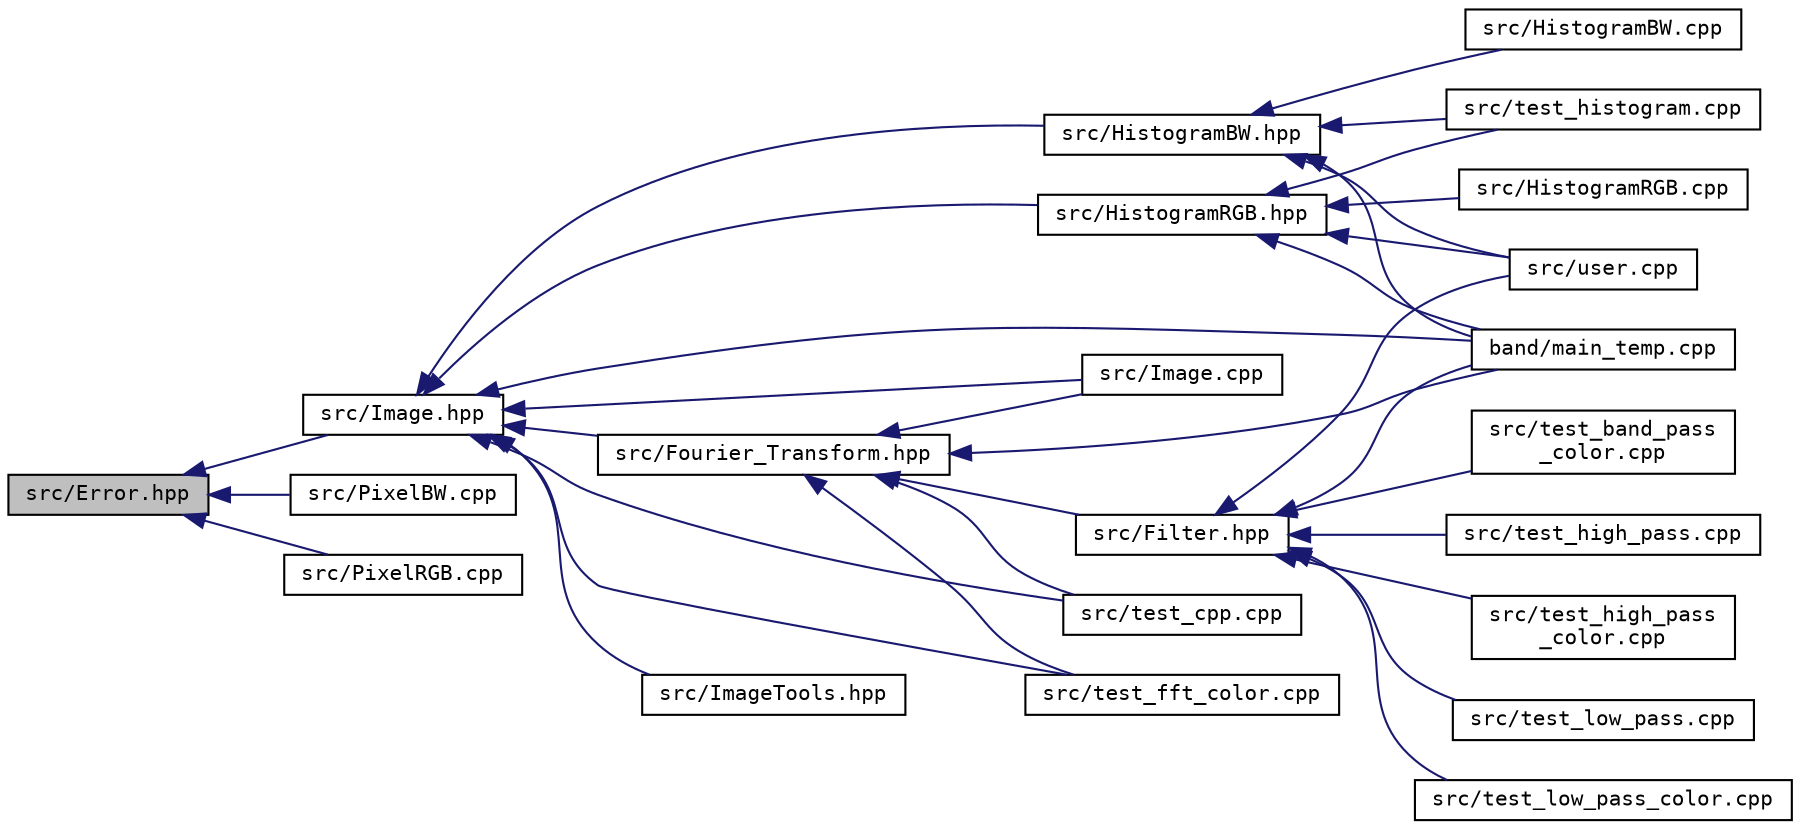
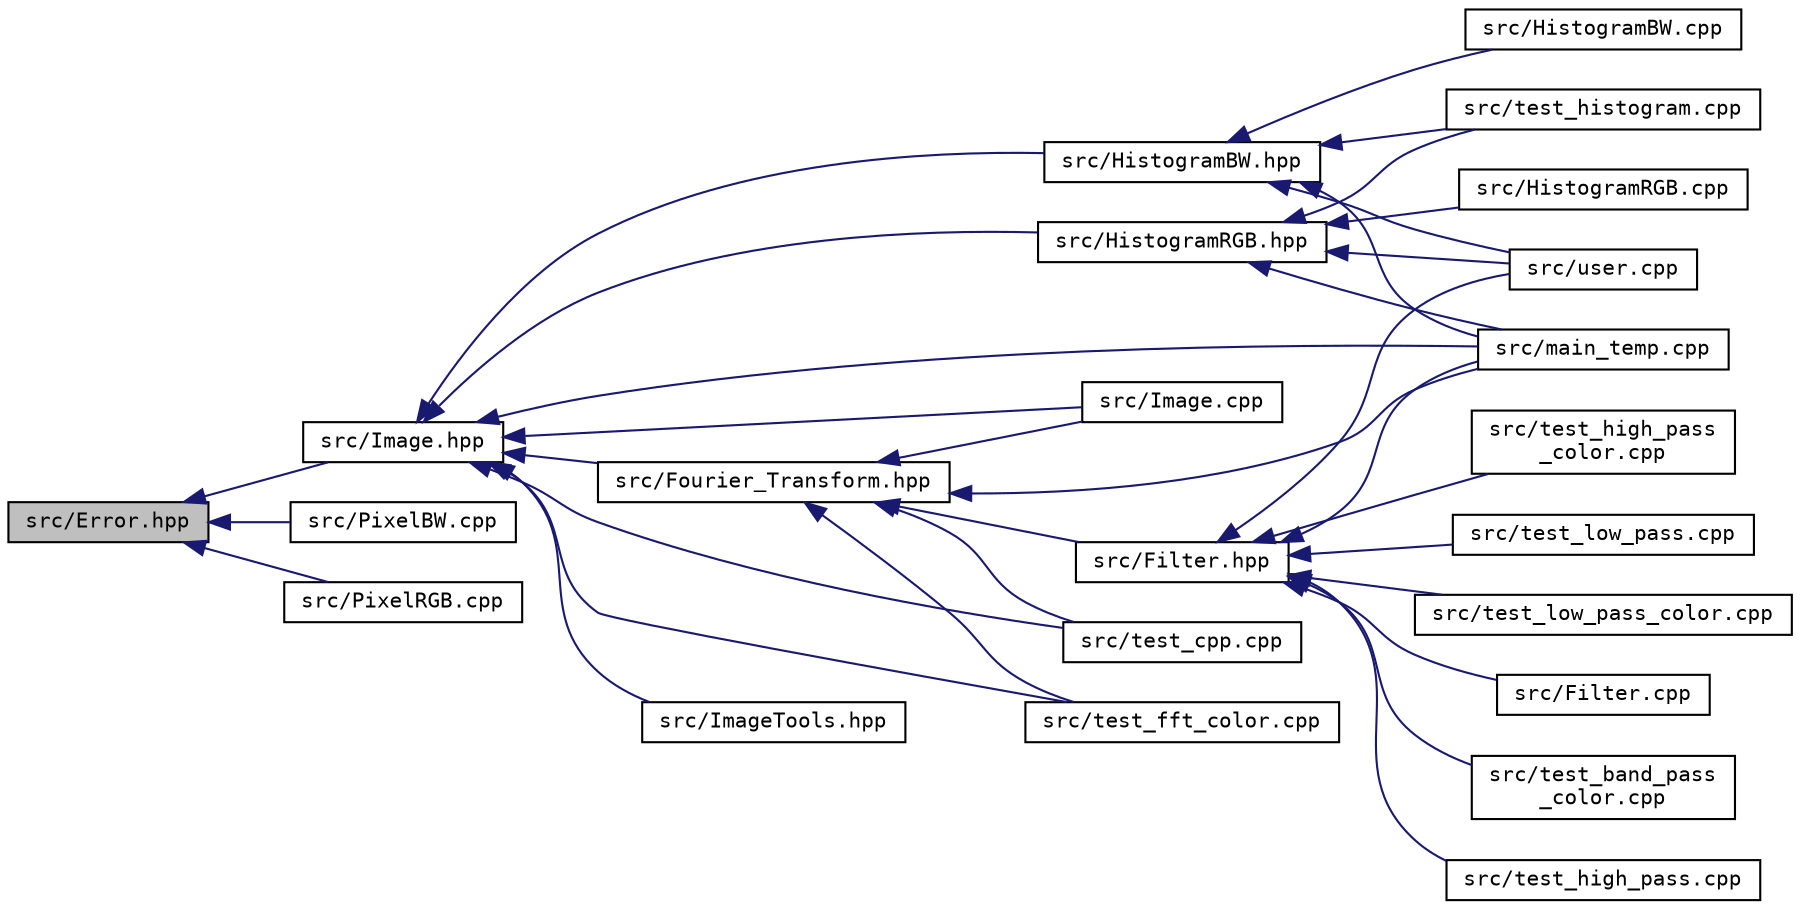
(1603, 350) -> (1603, 350)
none -> (1603, 695)
